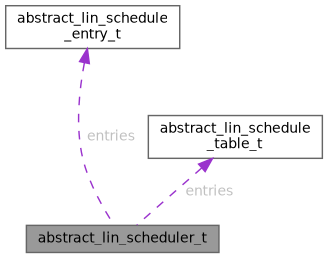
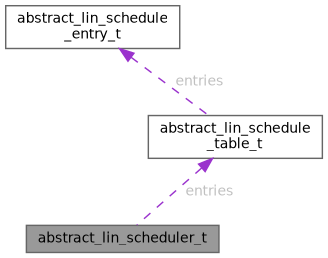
(81, 148) -> (170, 86)
